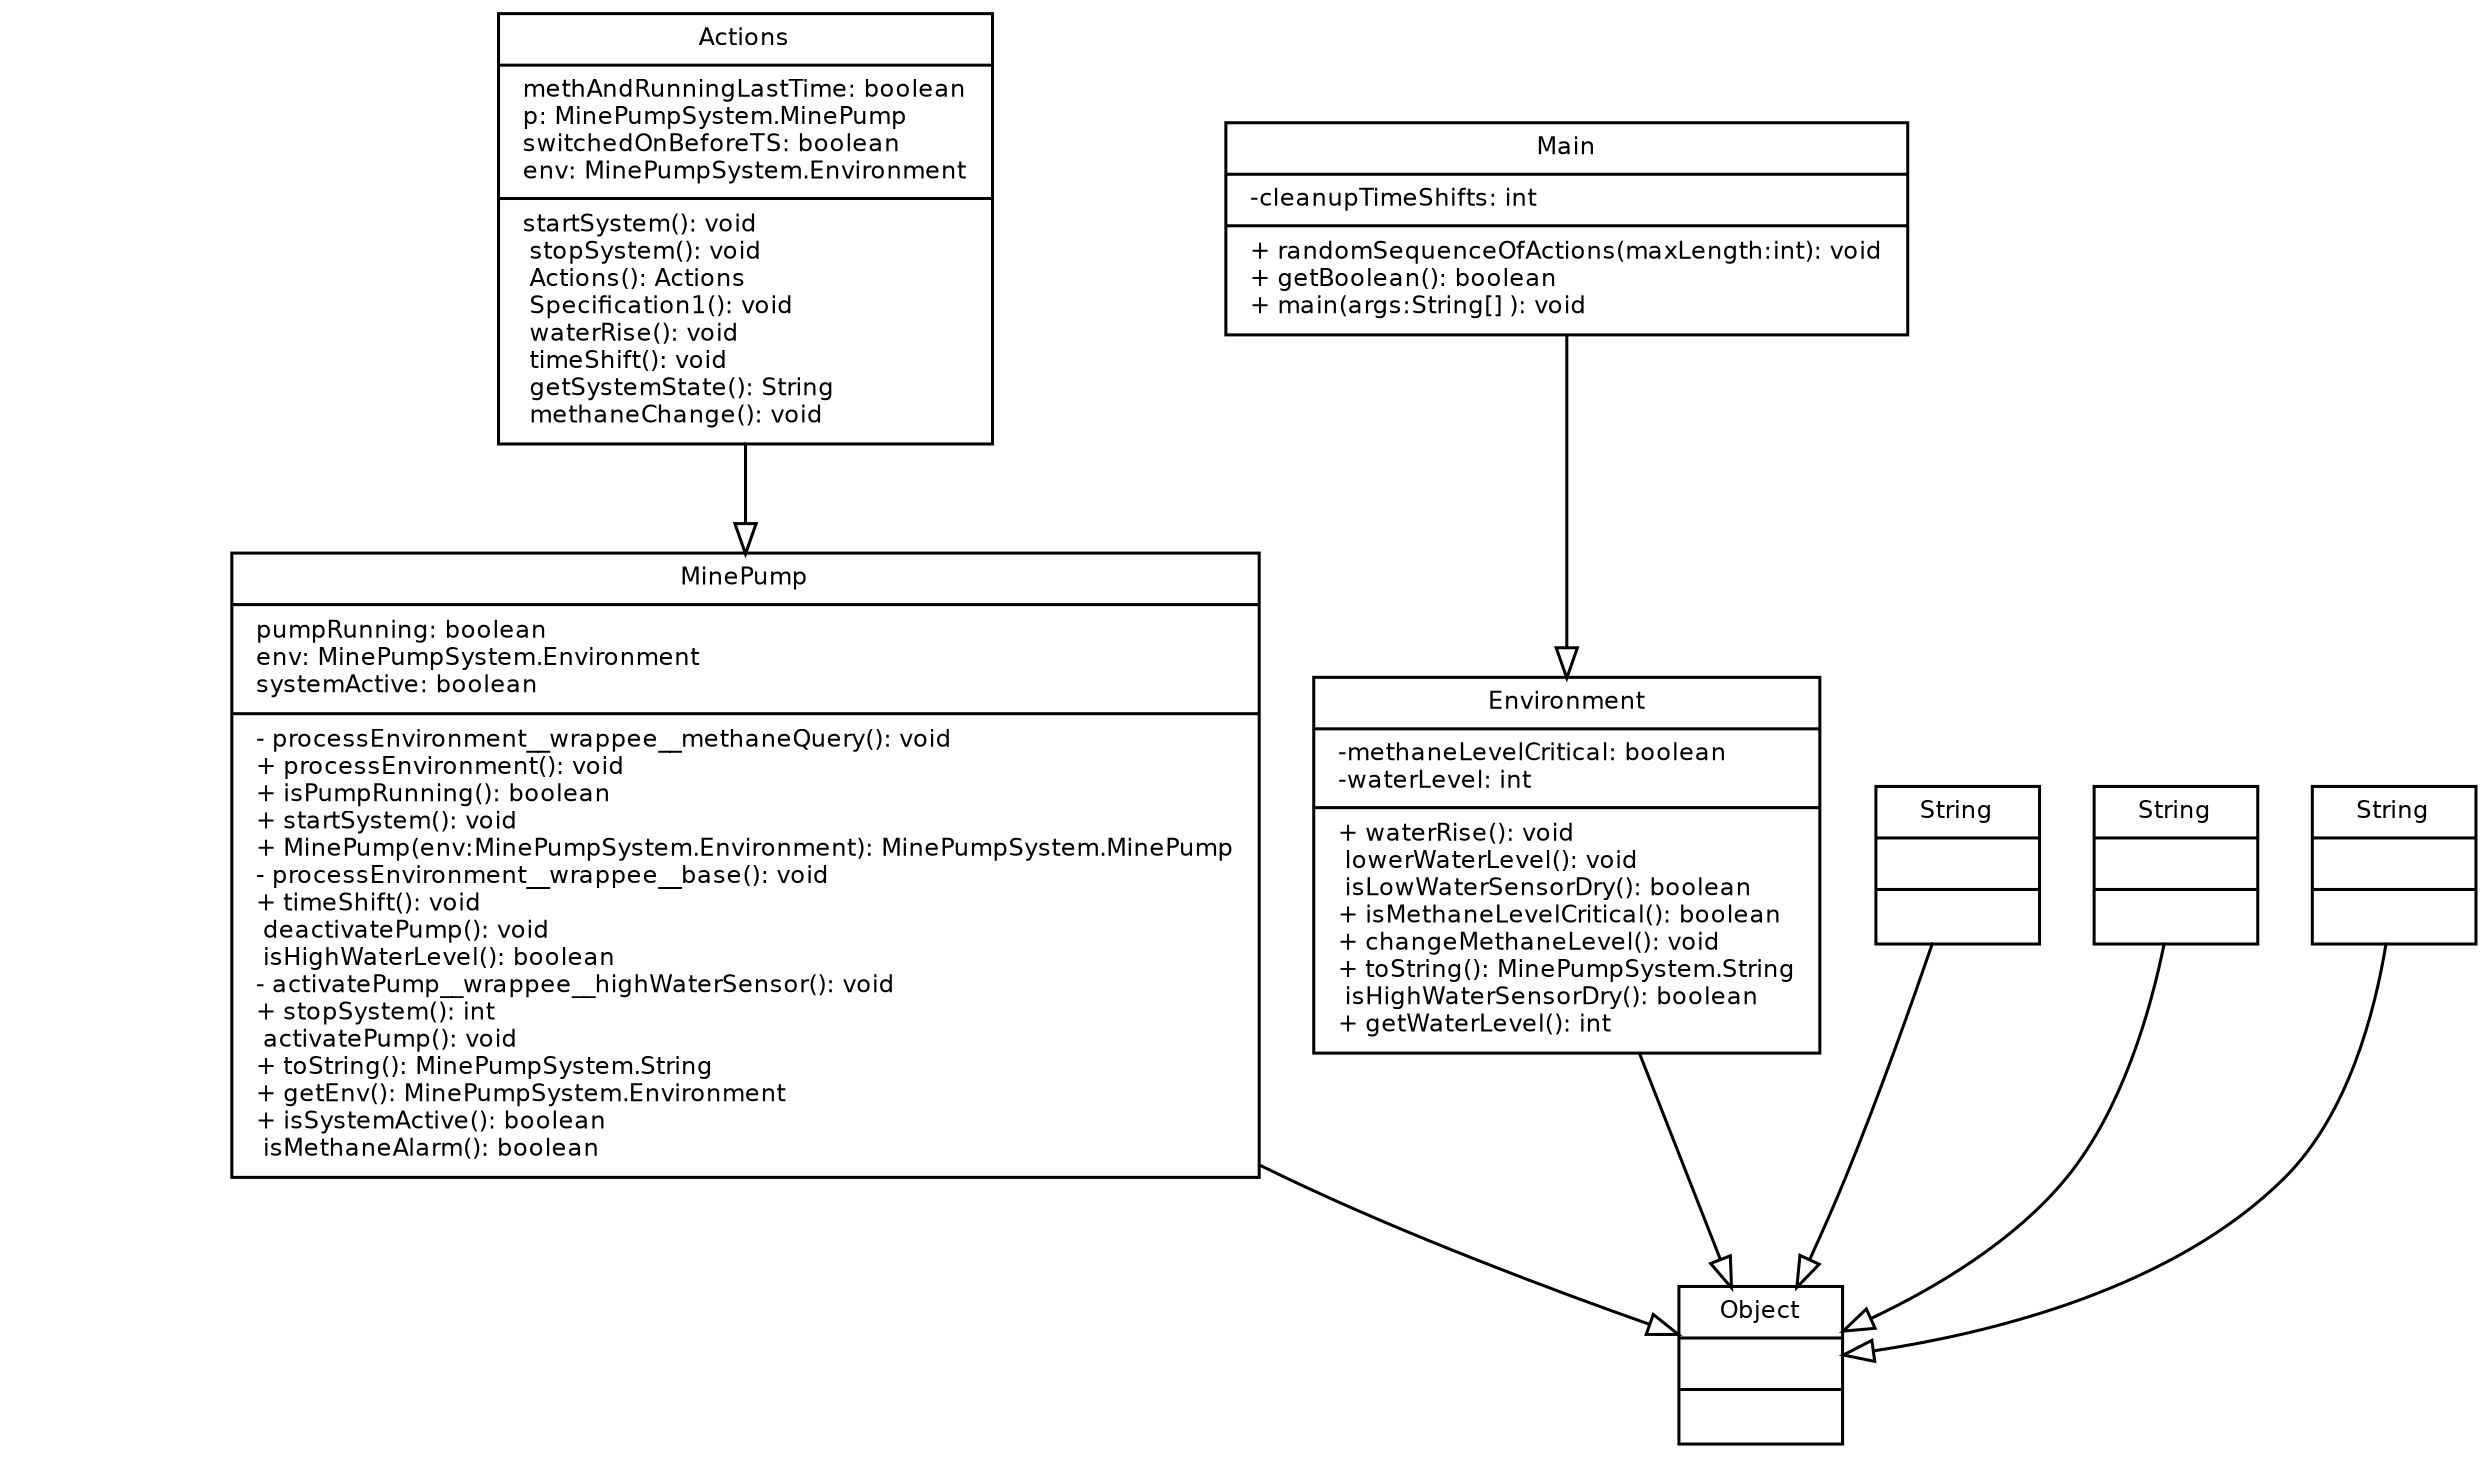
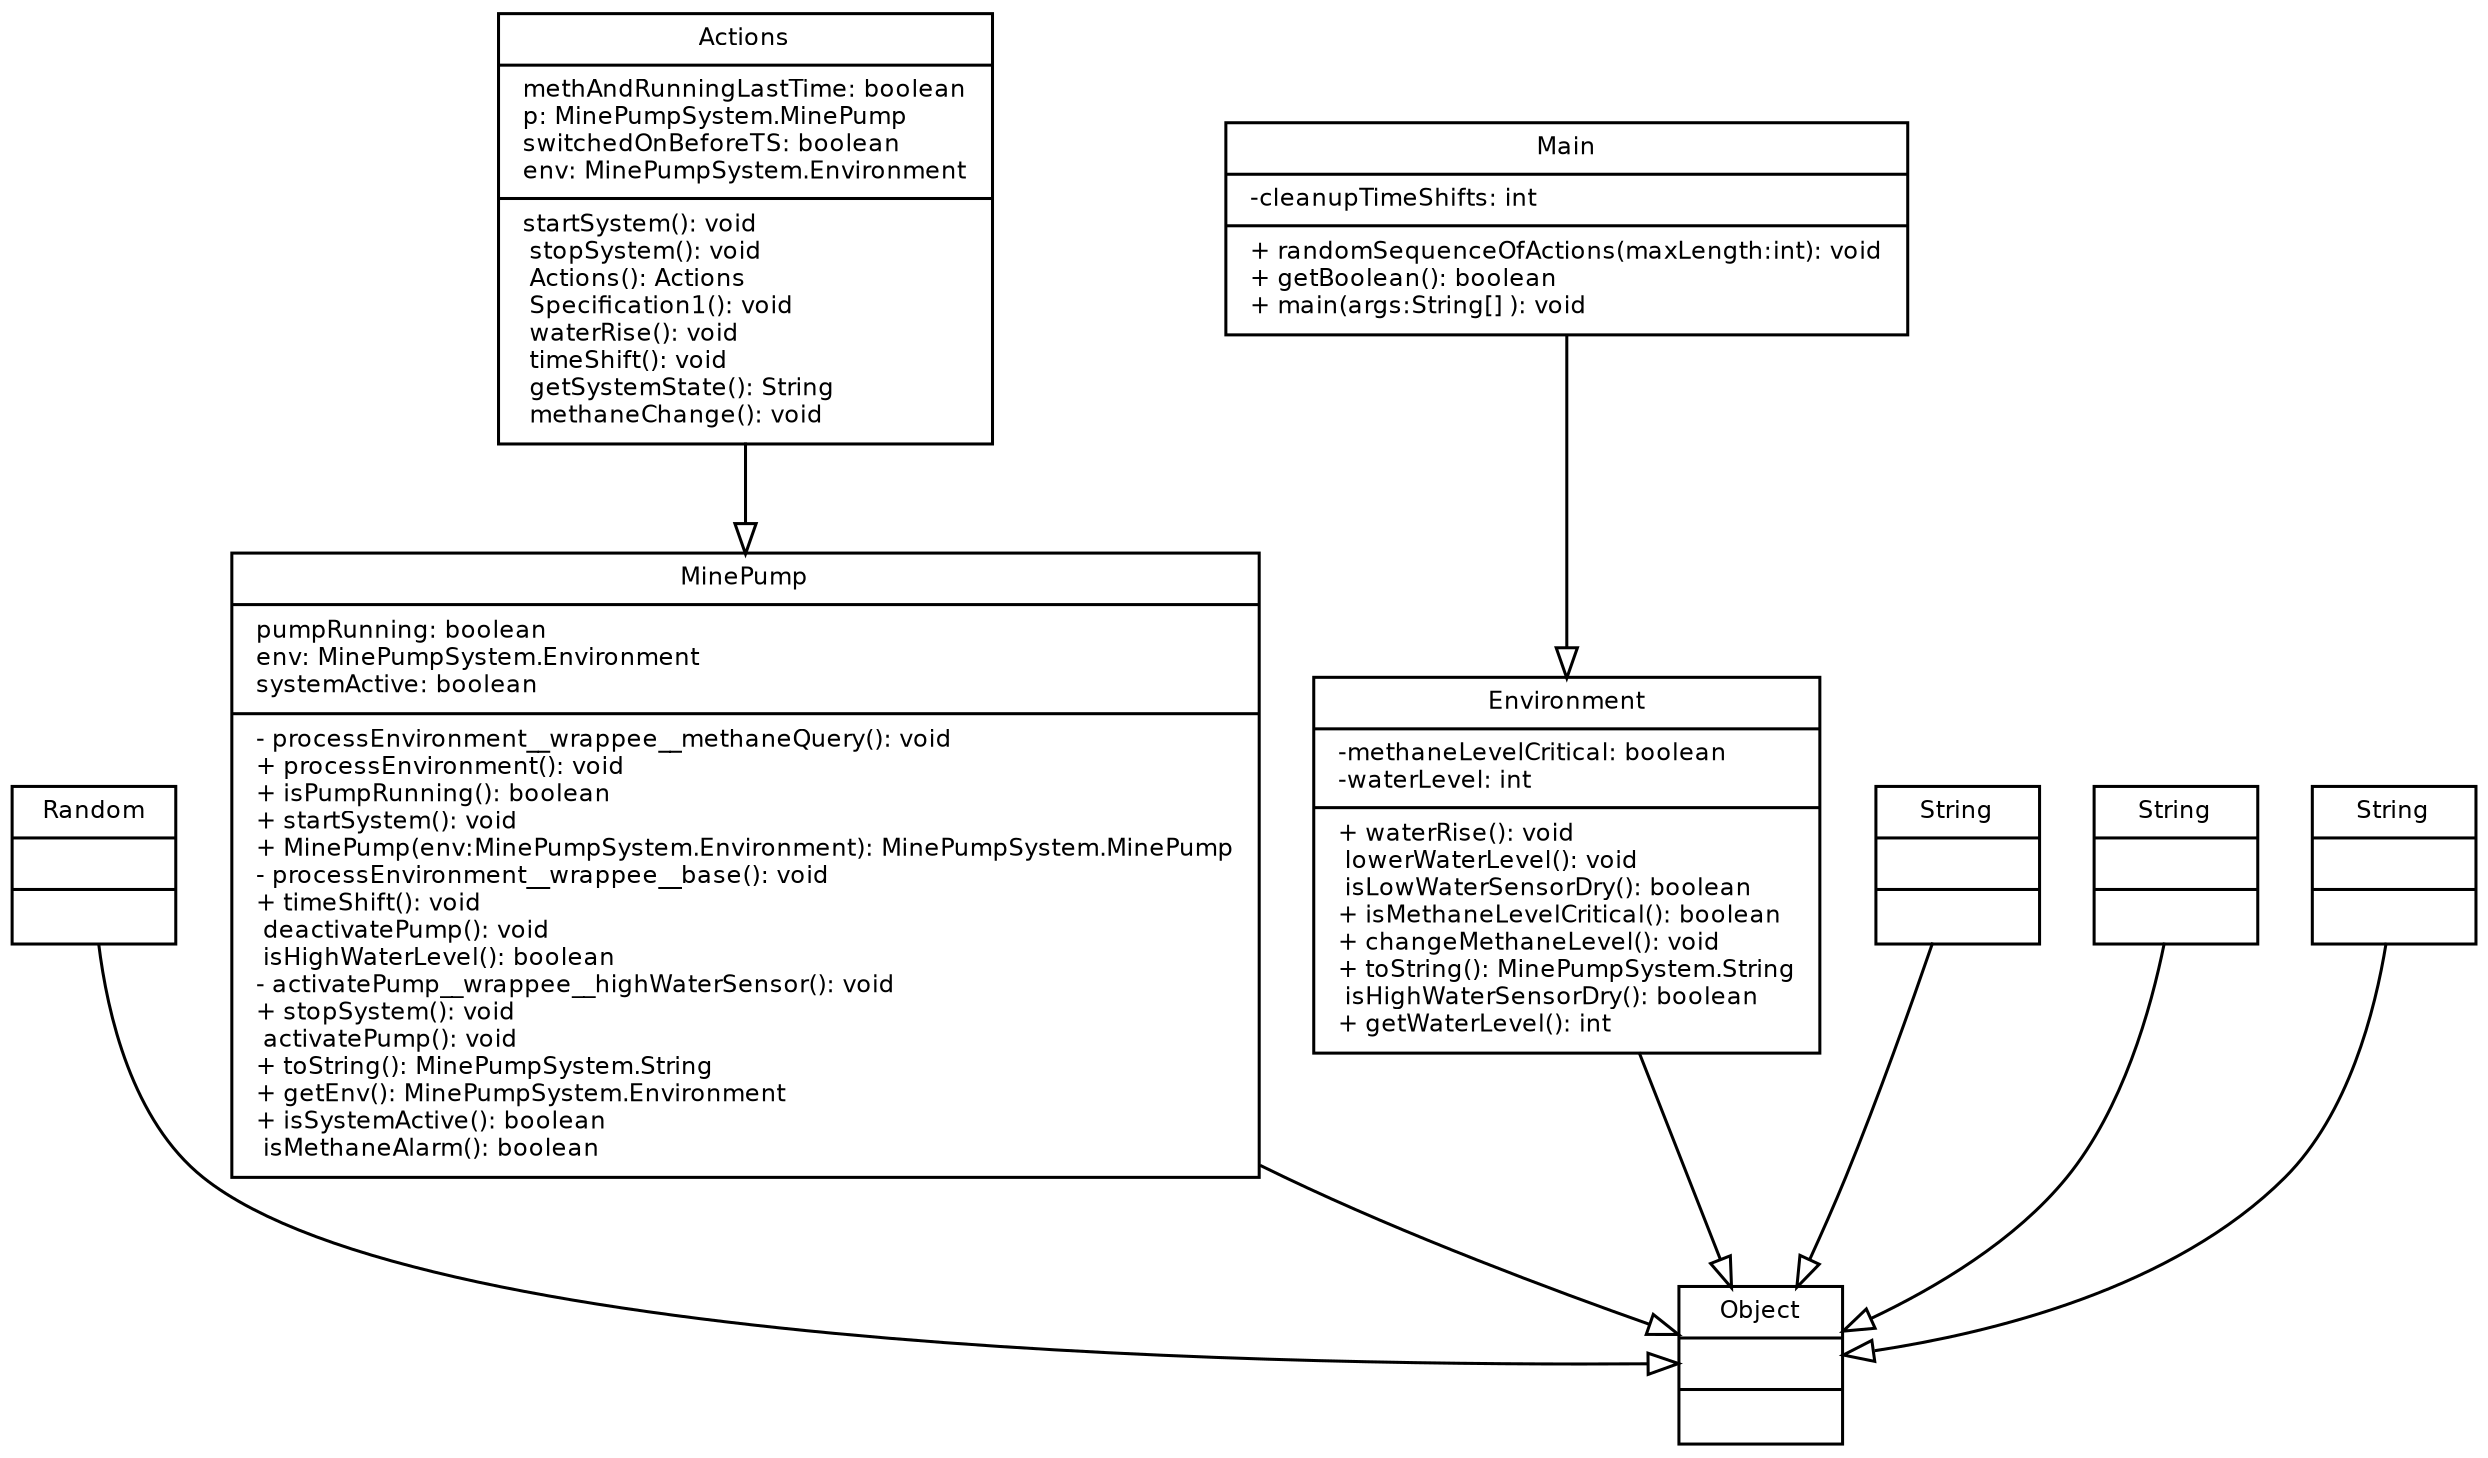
none -> (94, 865)
(376, 1012) -> (386, 1012)
